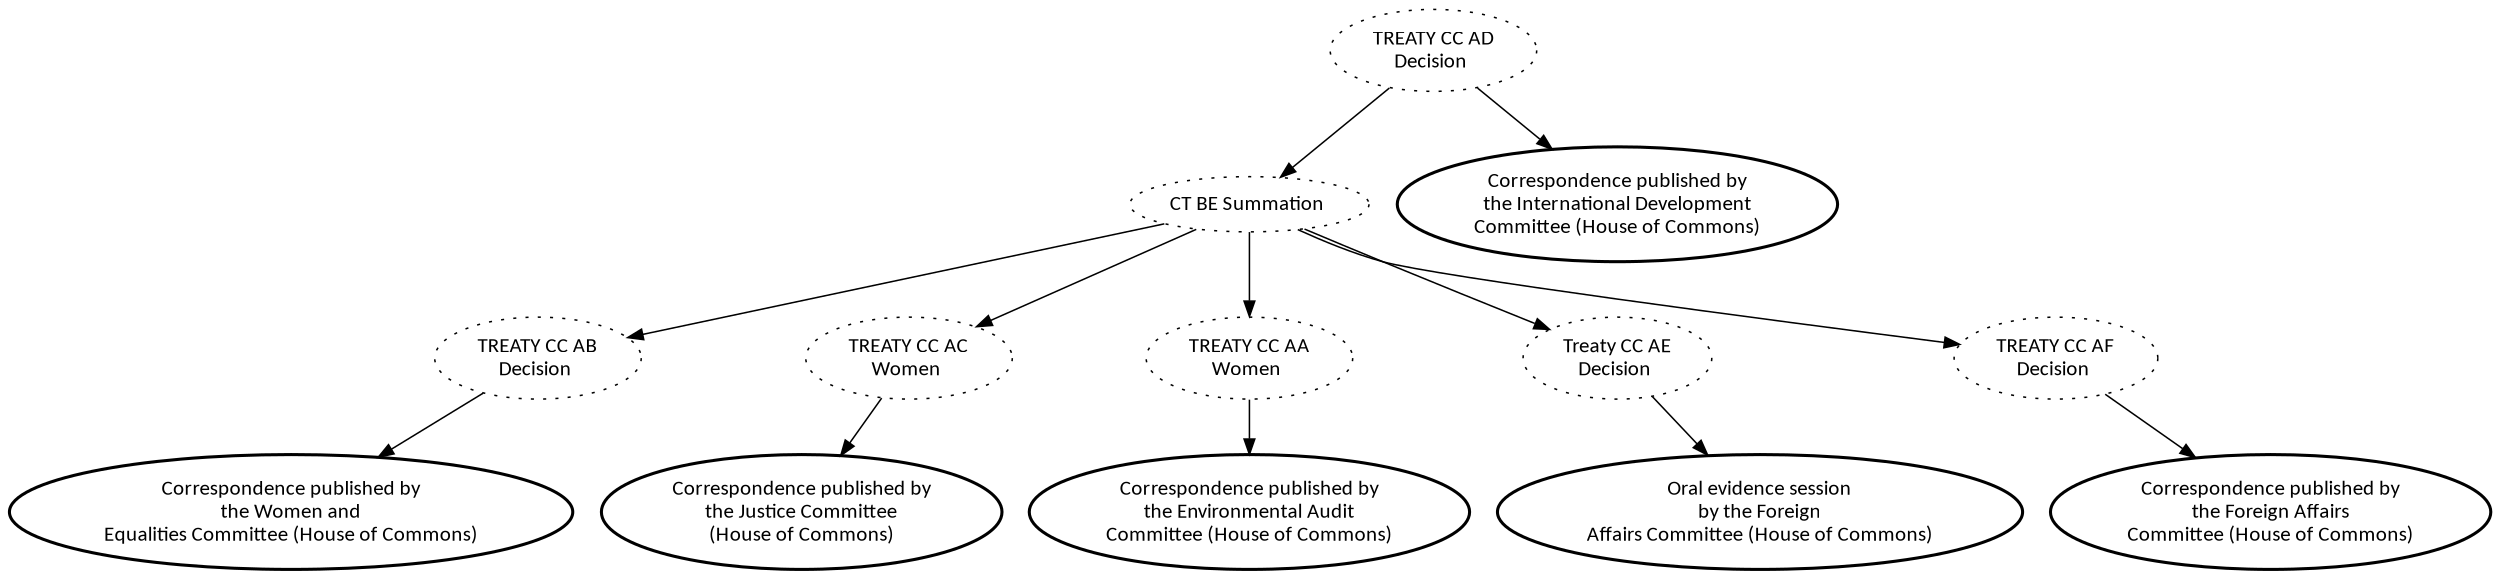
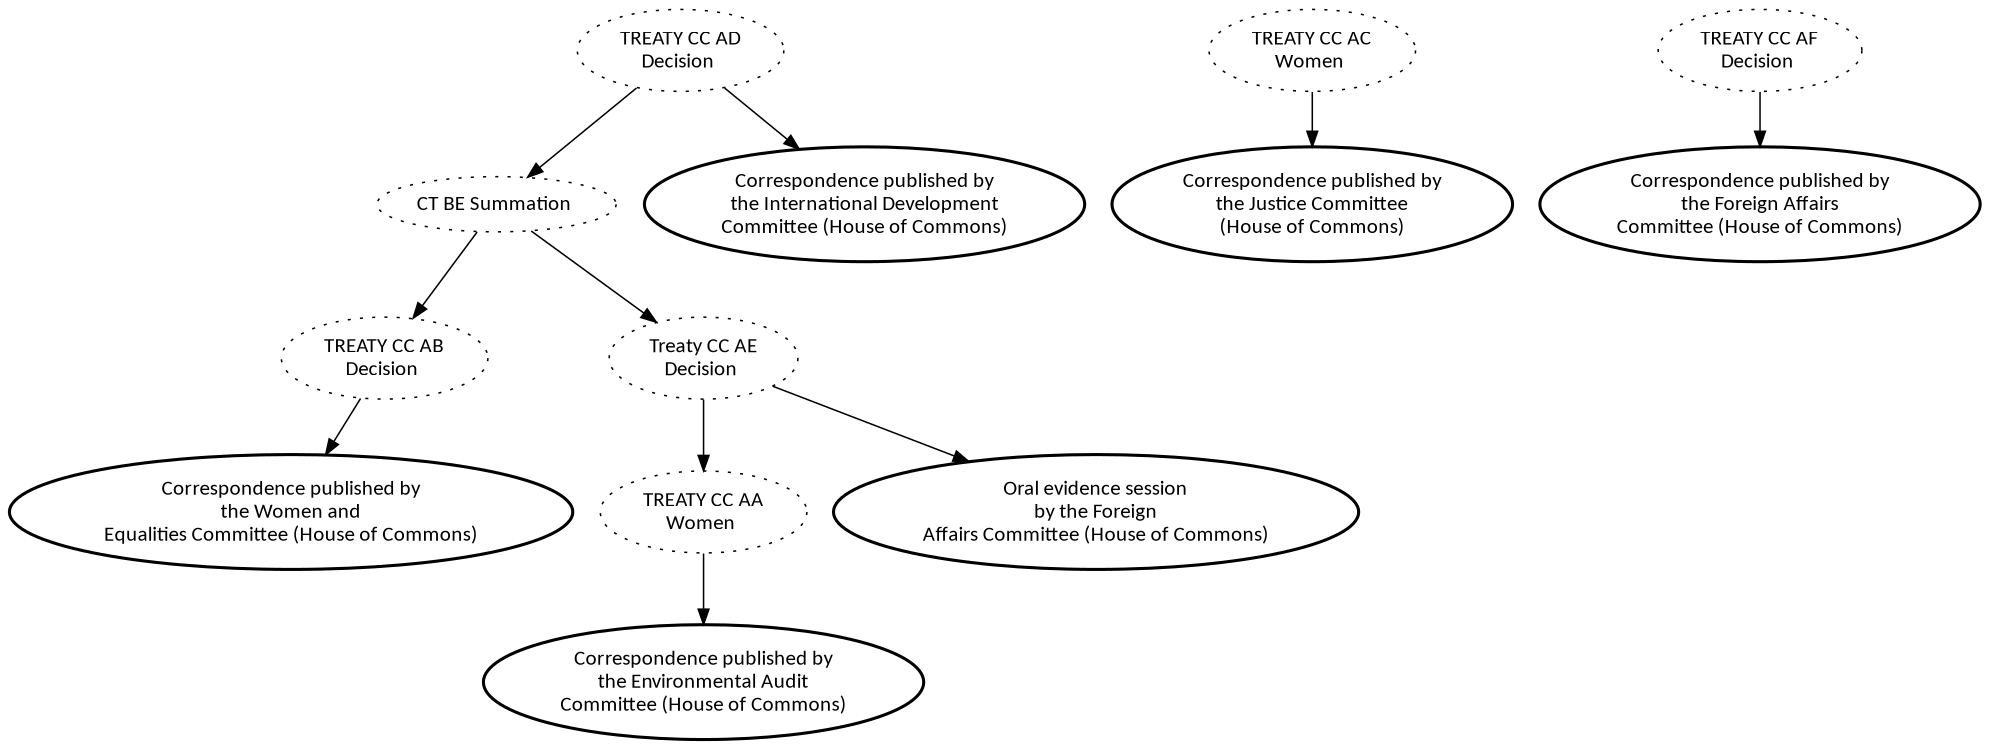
(1249, 266) -> (704, 427)
(1093, 275) -> none
(1618, 299) -> none
